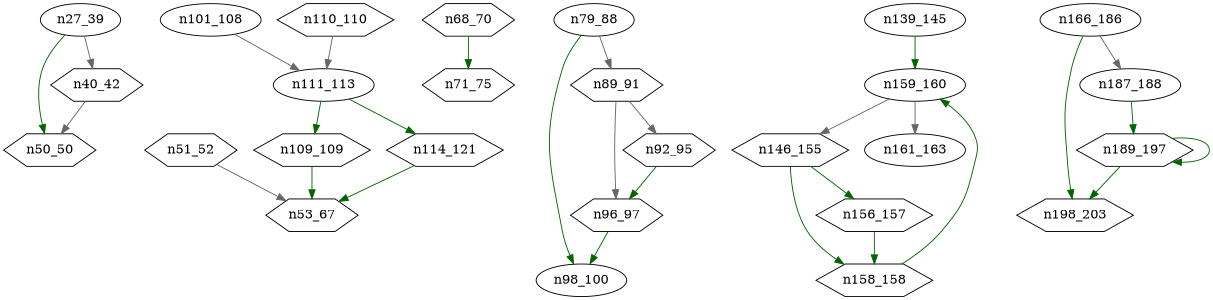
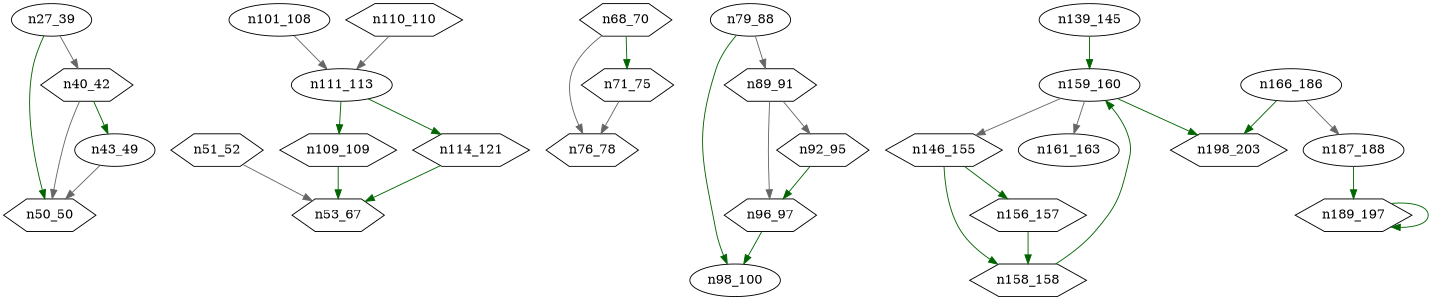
none -> (115, 150)
none -> (592, 150)
(1108, 179) -> (1153, 115)
